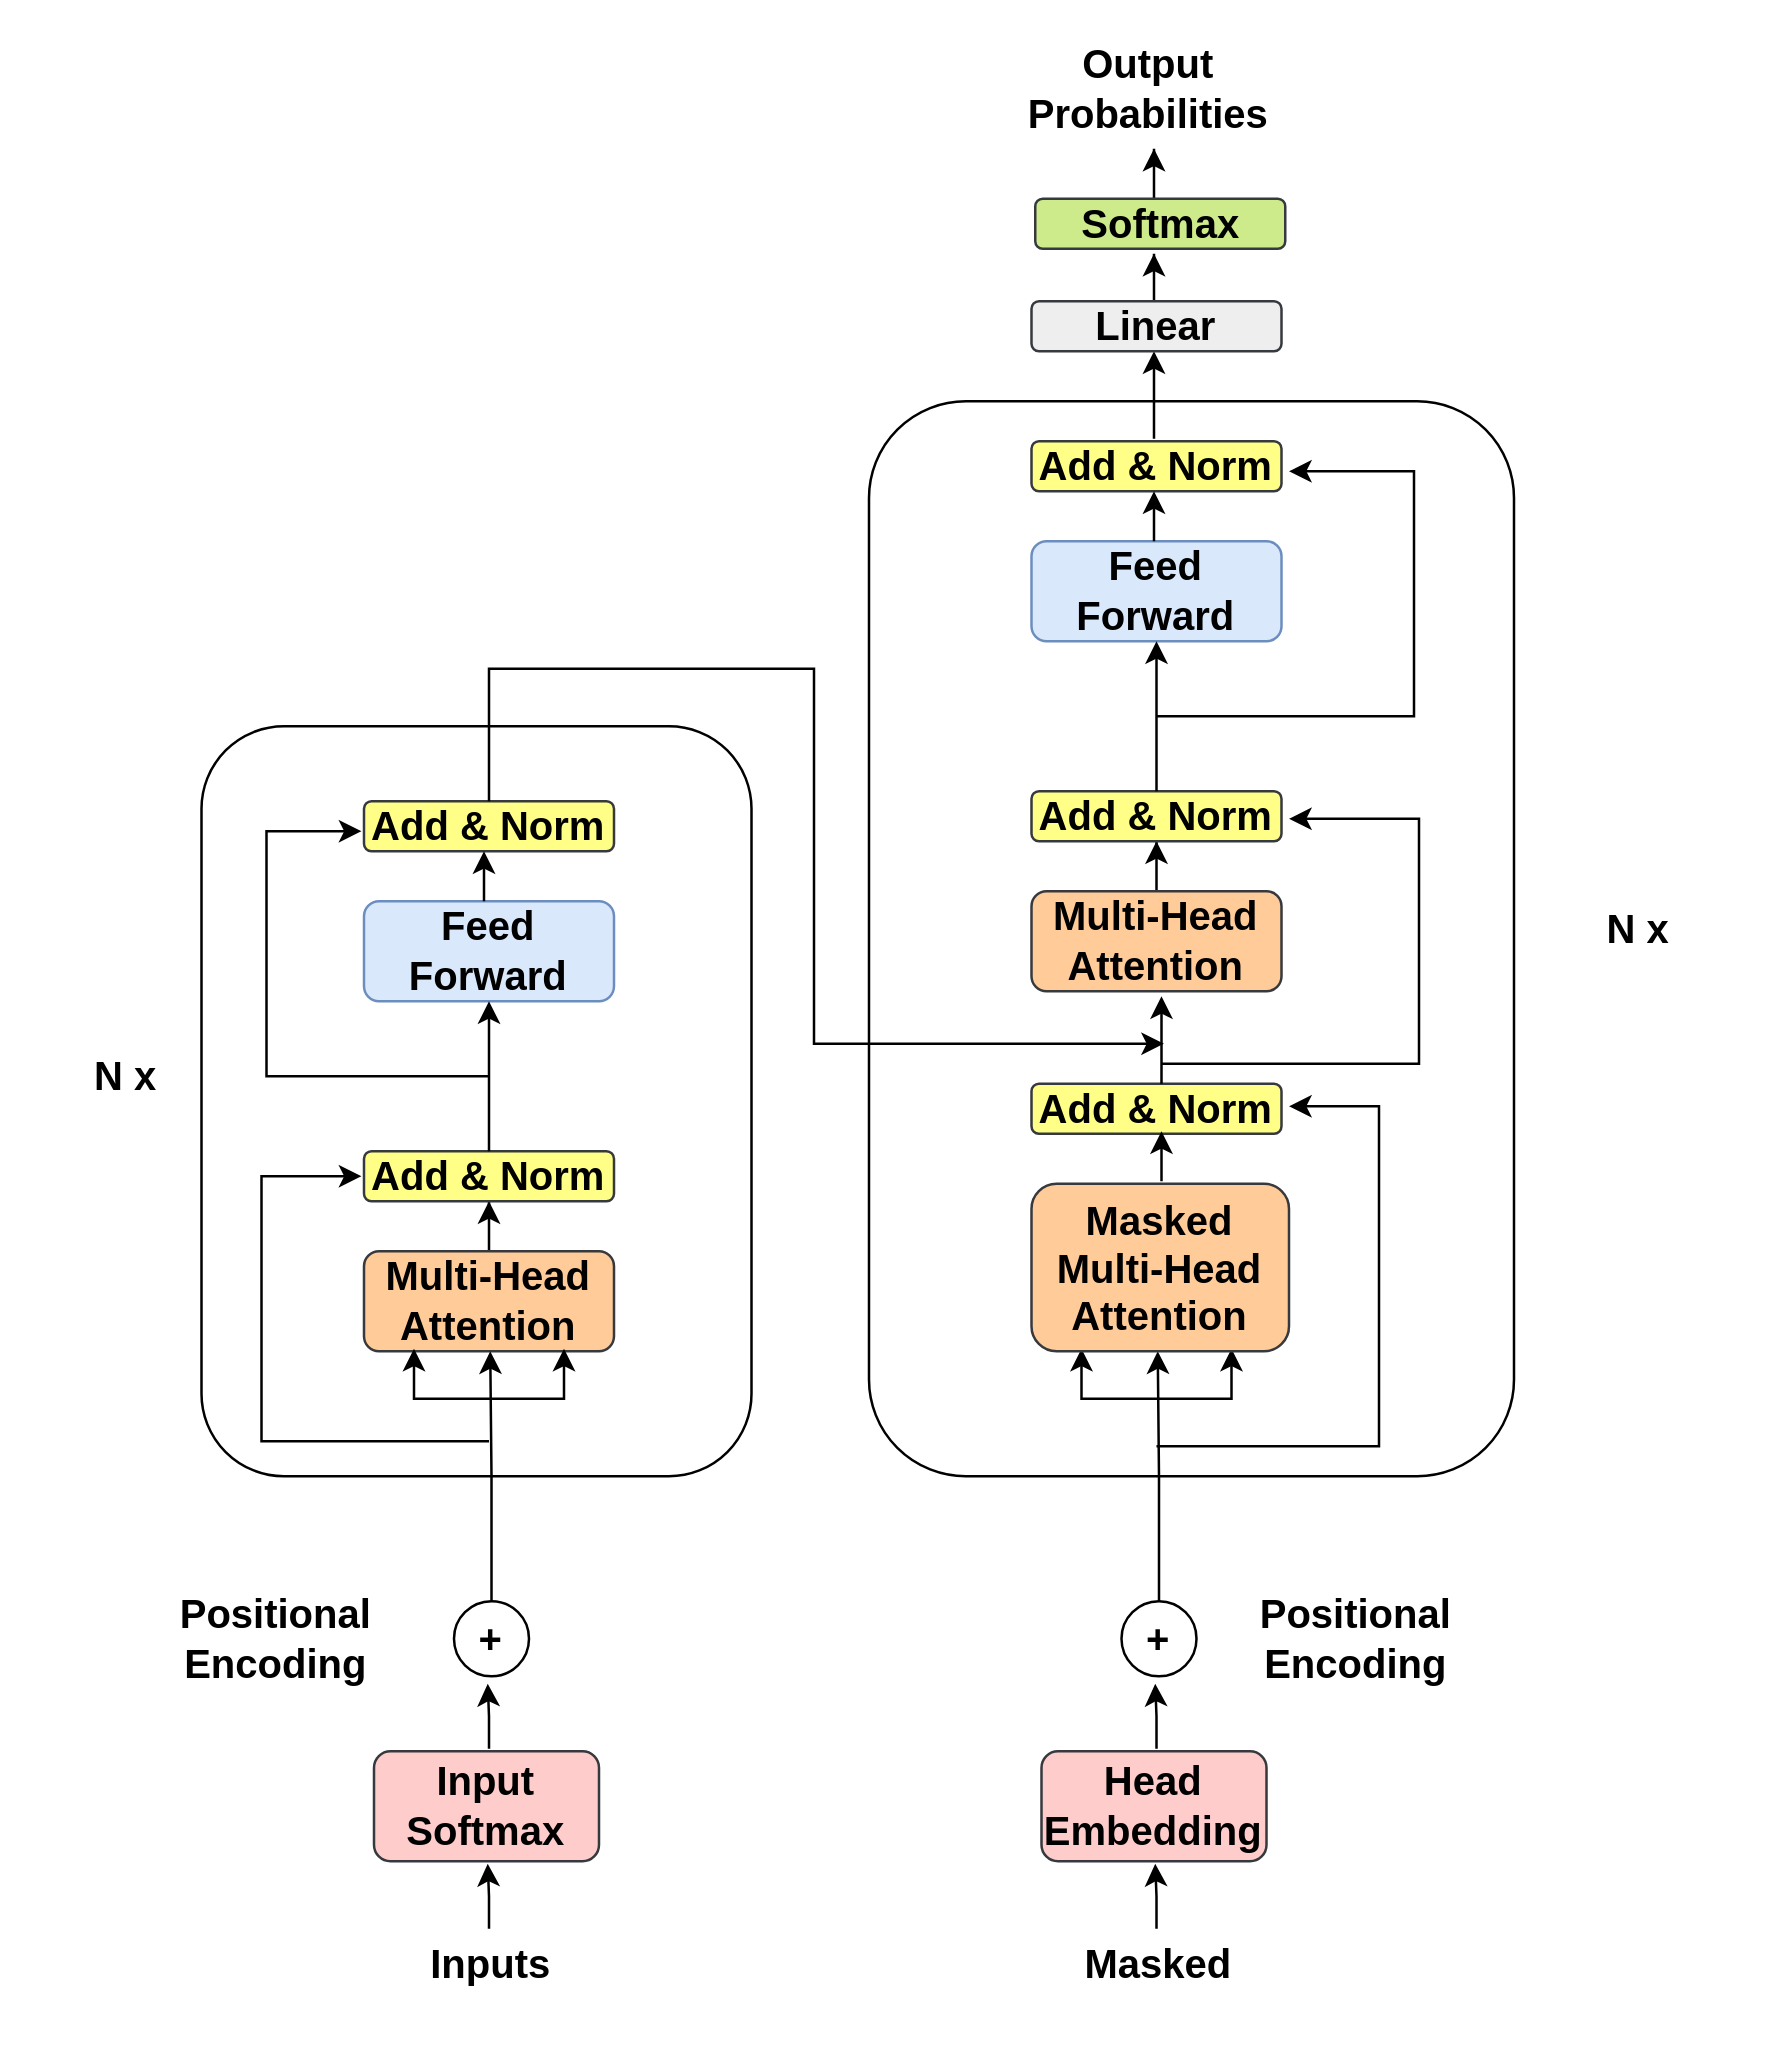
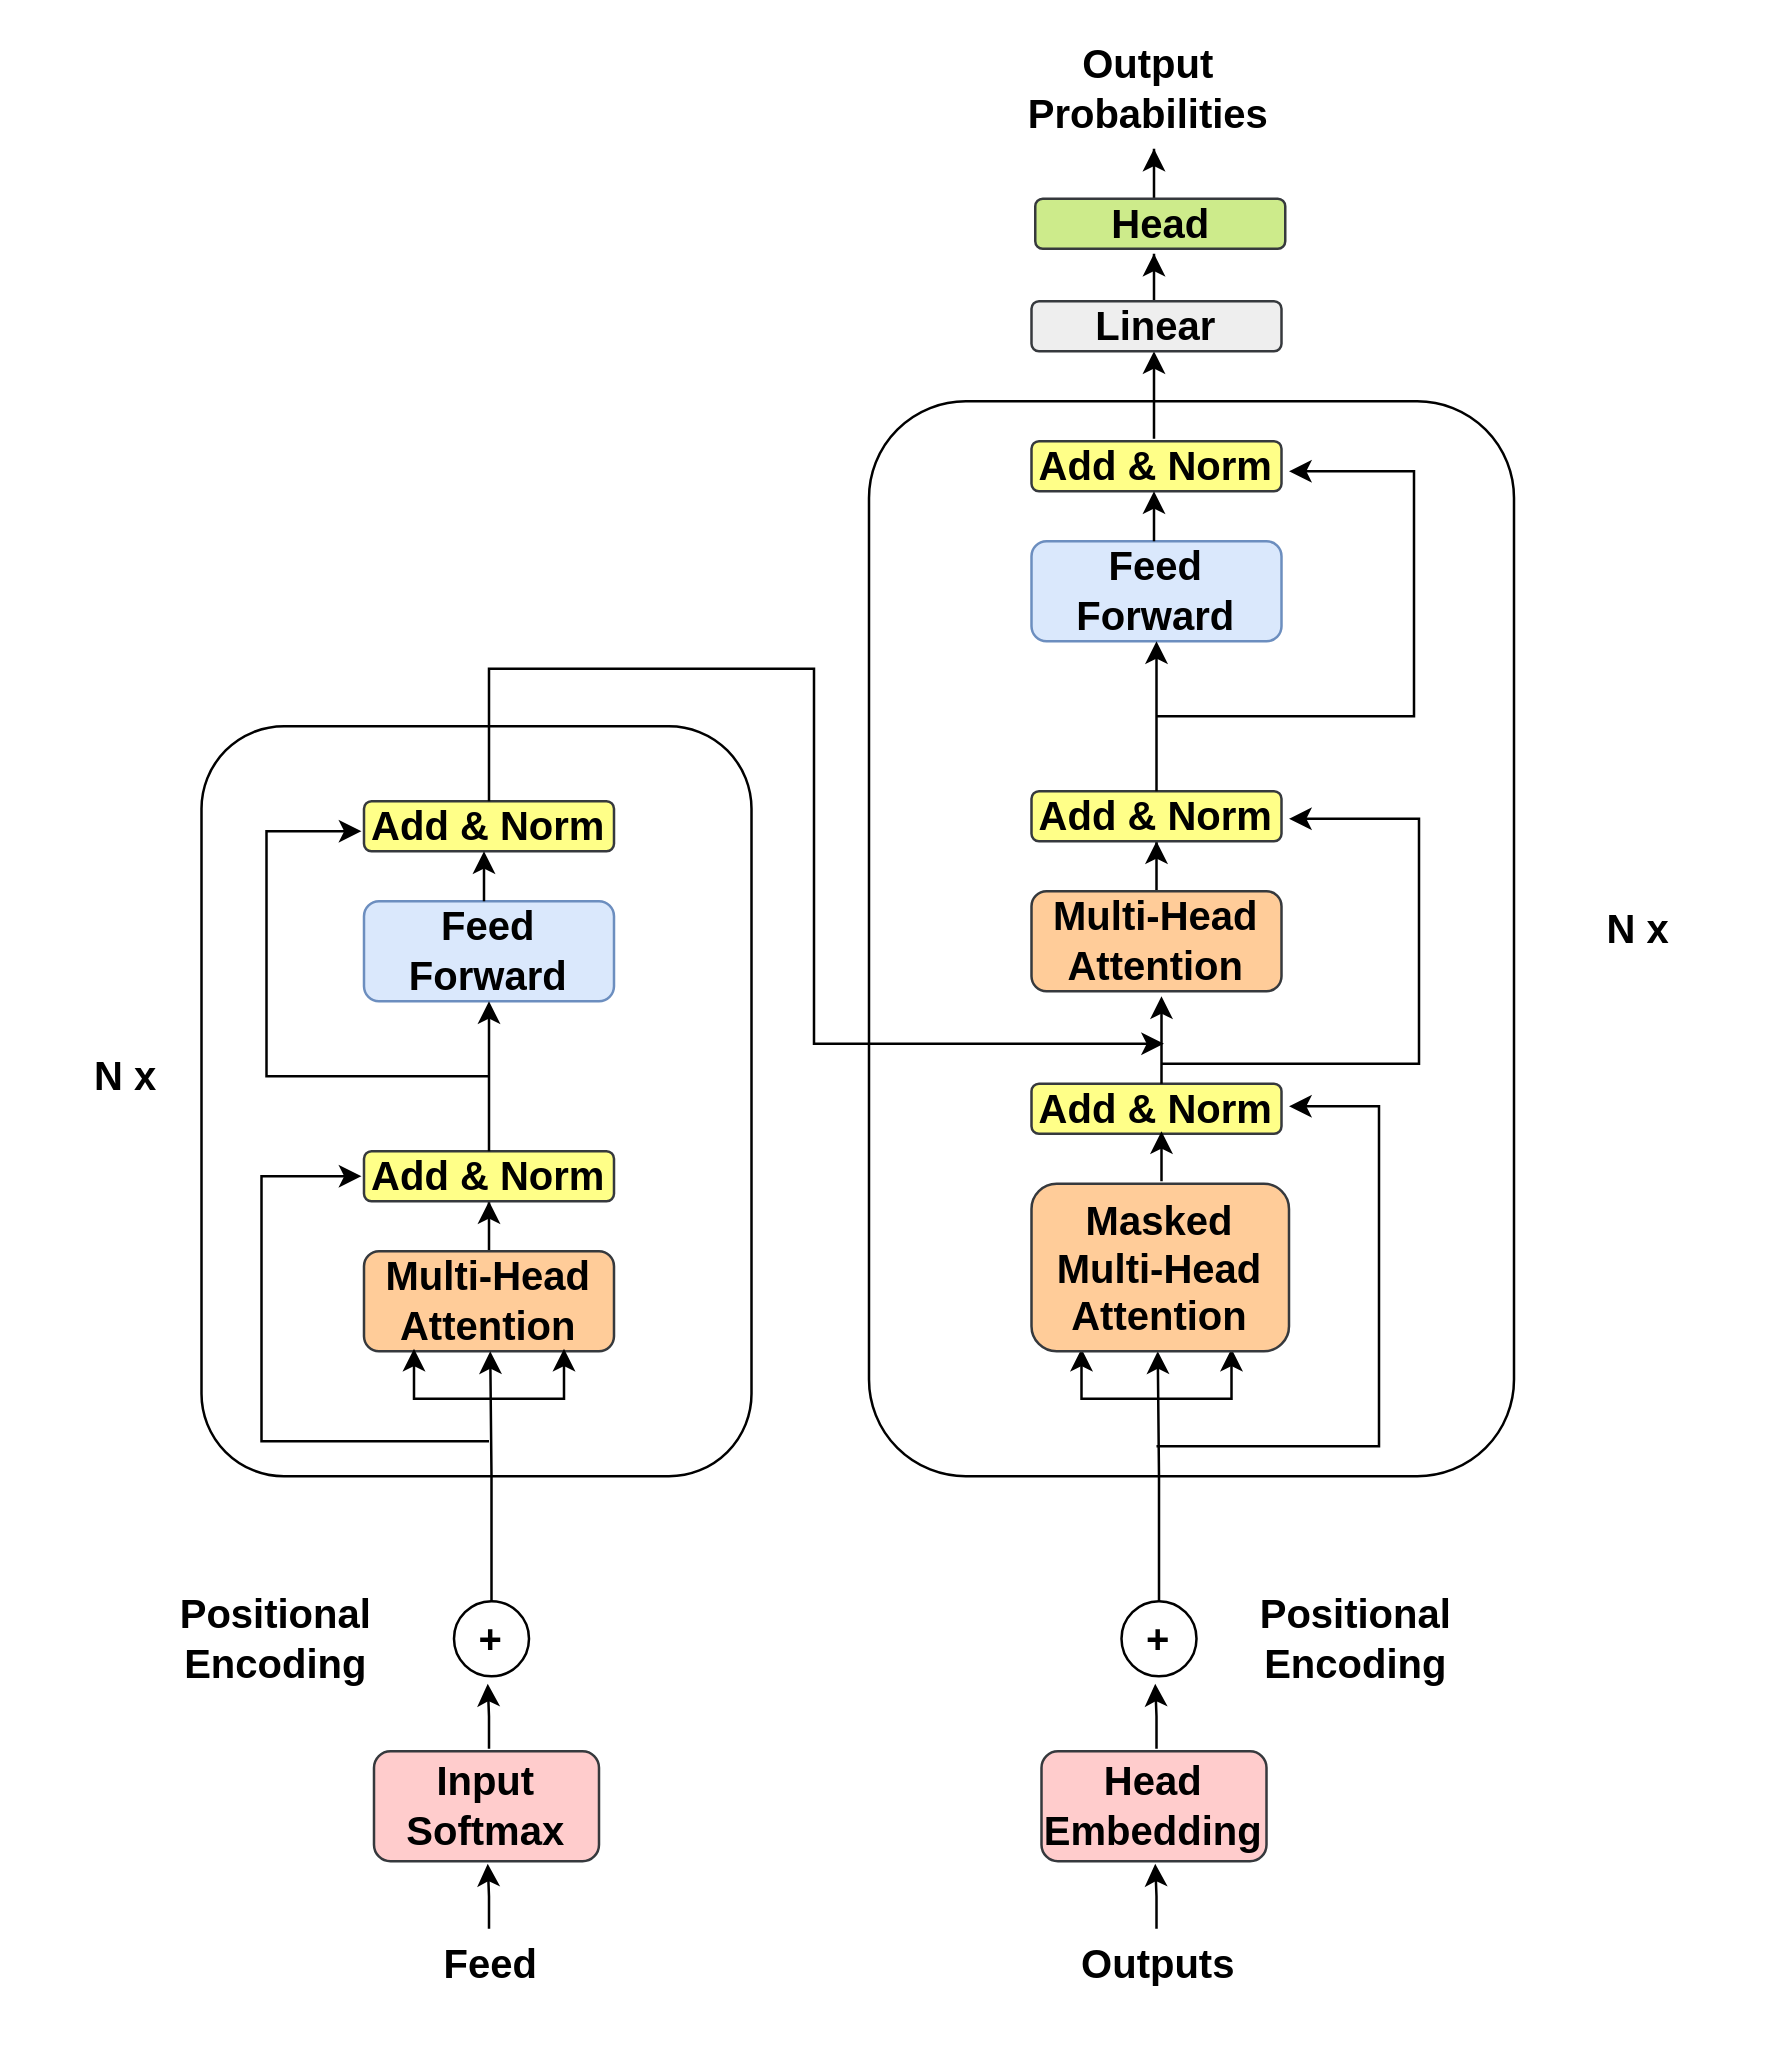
(1161, 224) -> (1161, 224)
(491, 1964) -> (491, 1964)
(1159, 1964) -> (1159, 1964)
